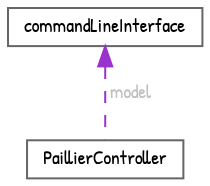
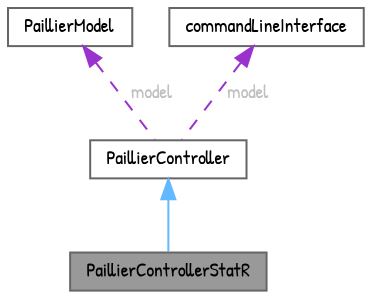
none -> (70, 27)
none -> (168, 272)
